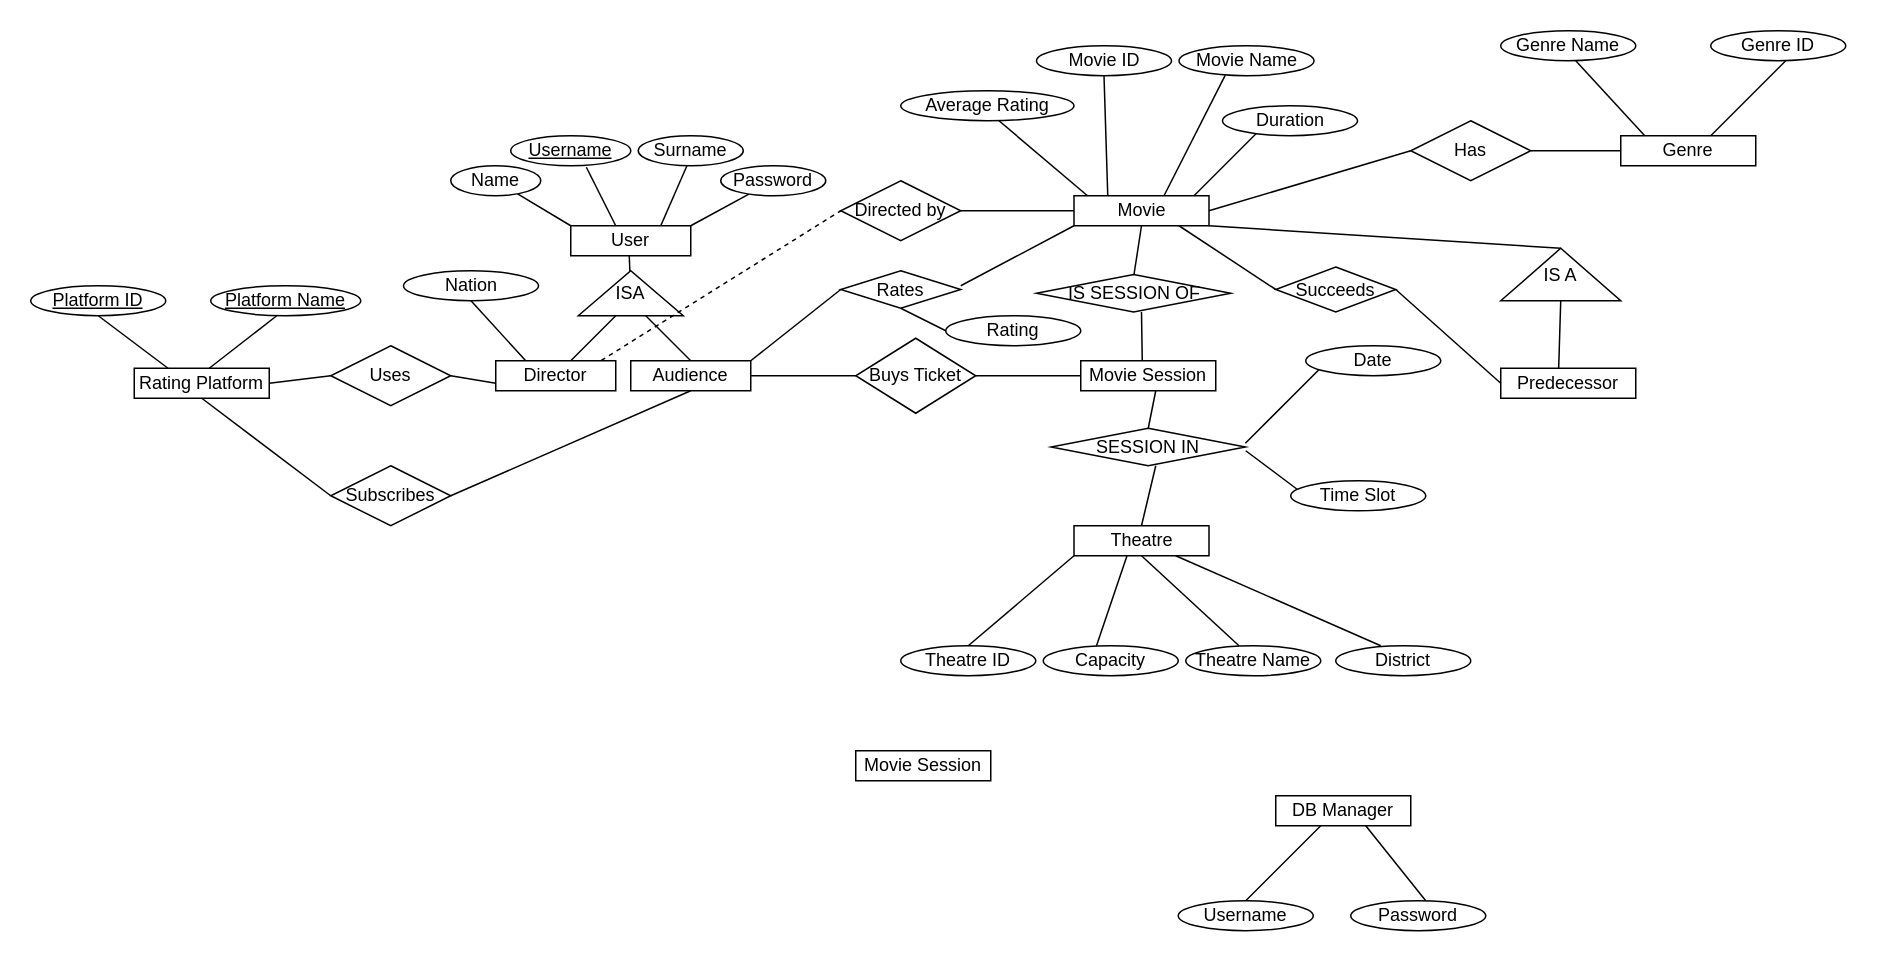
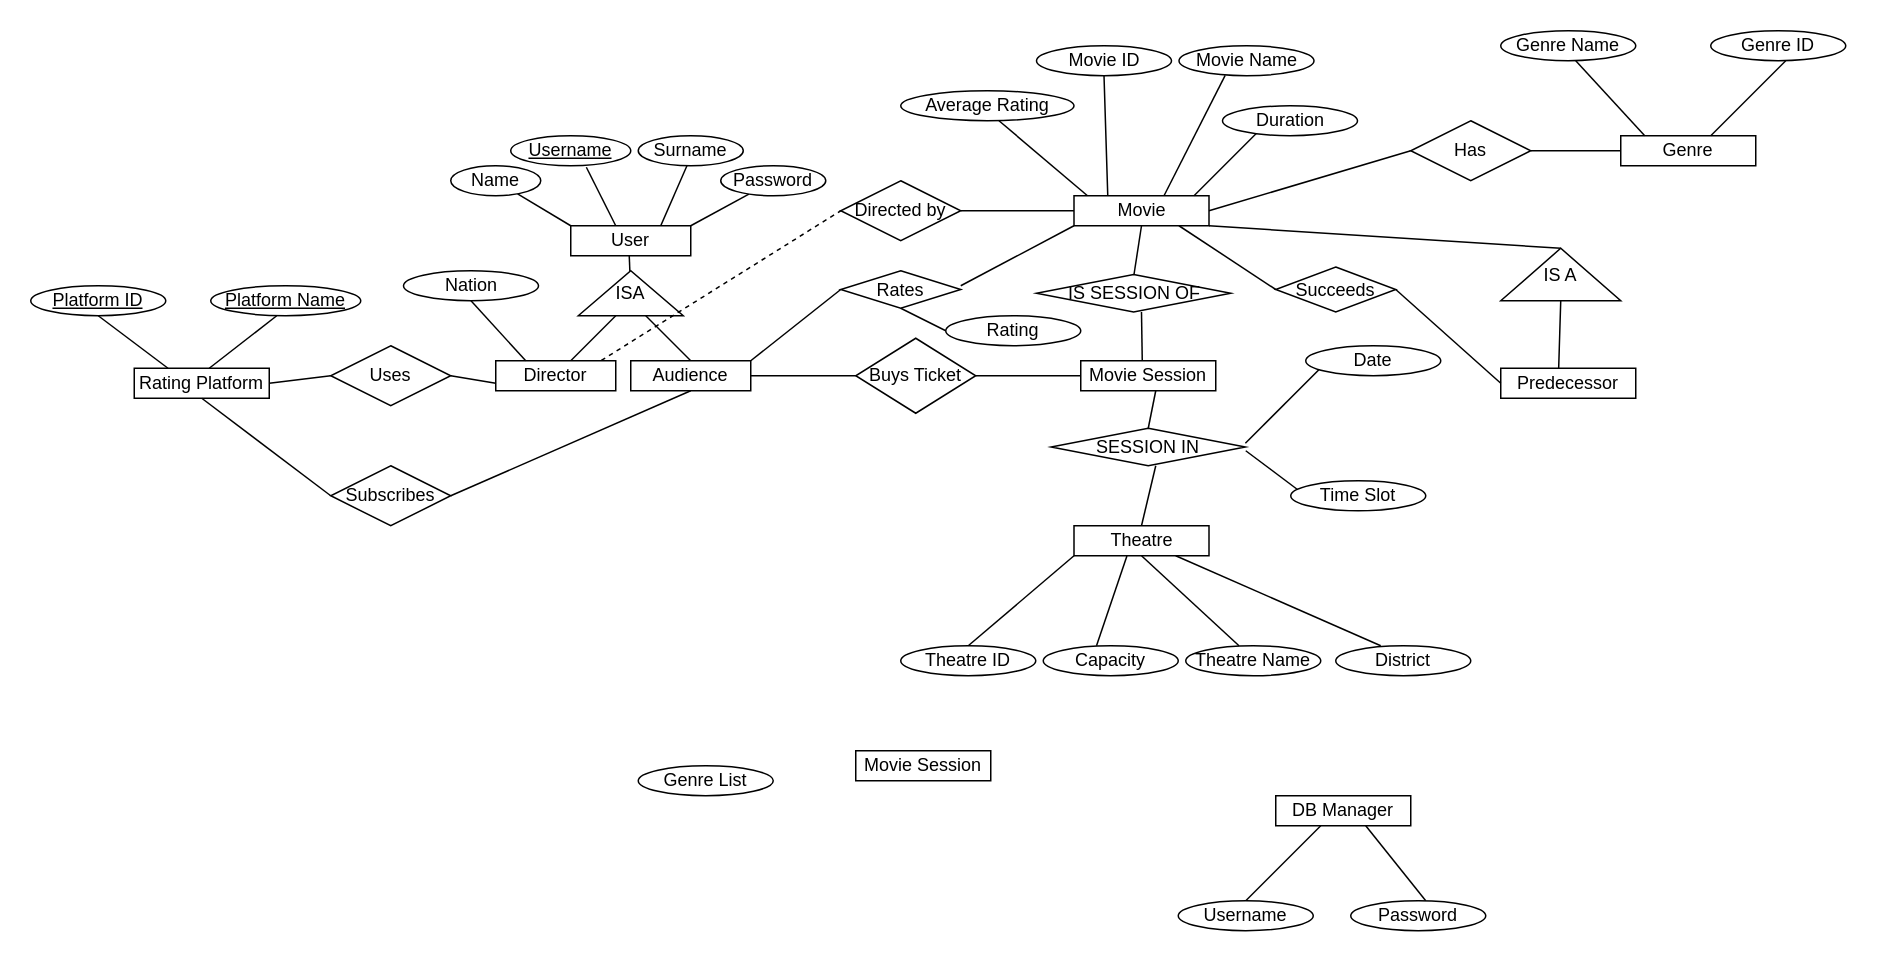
none -> (706, 781)
